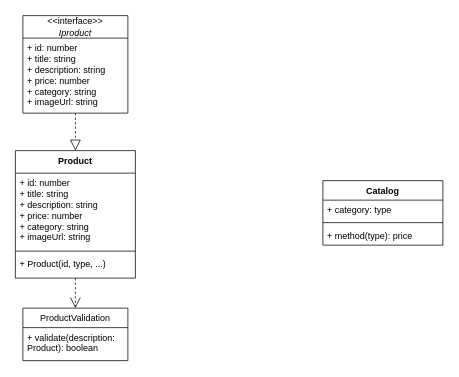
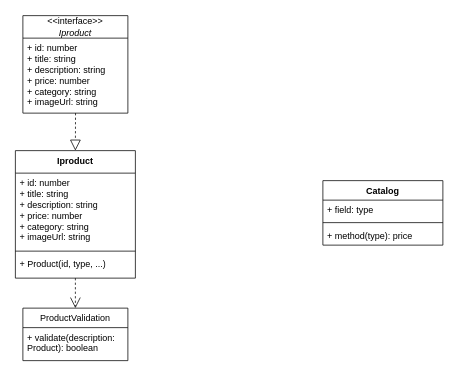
(75, 161) -> (75, 161)
(364, 211) -> (354, 211)
